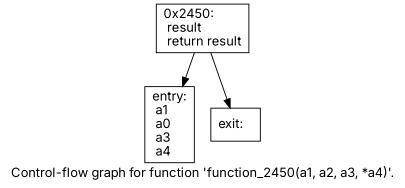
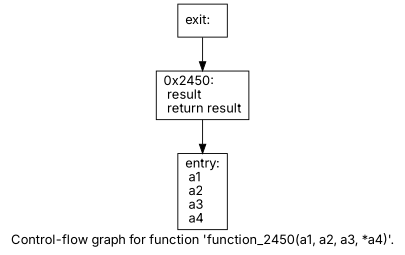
(219, 76) -> (203, 49)
(162, 124) -> (194, 191)
